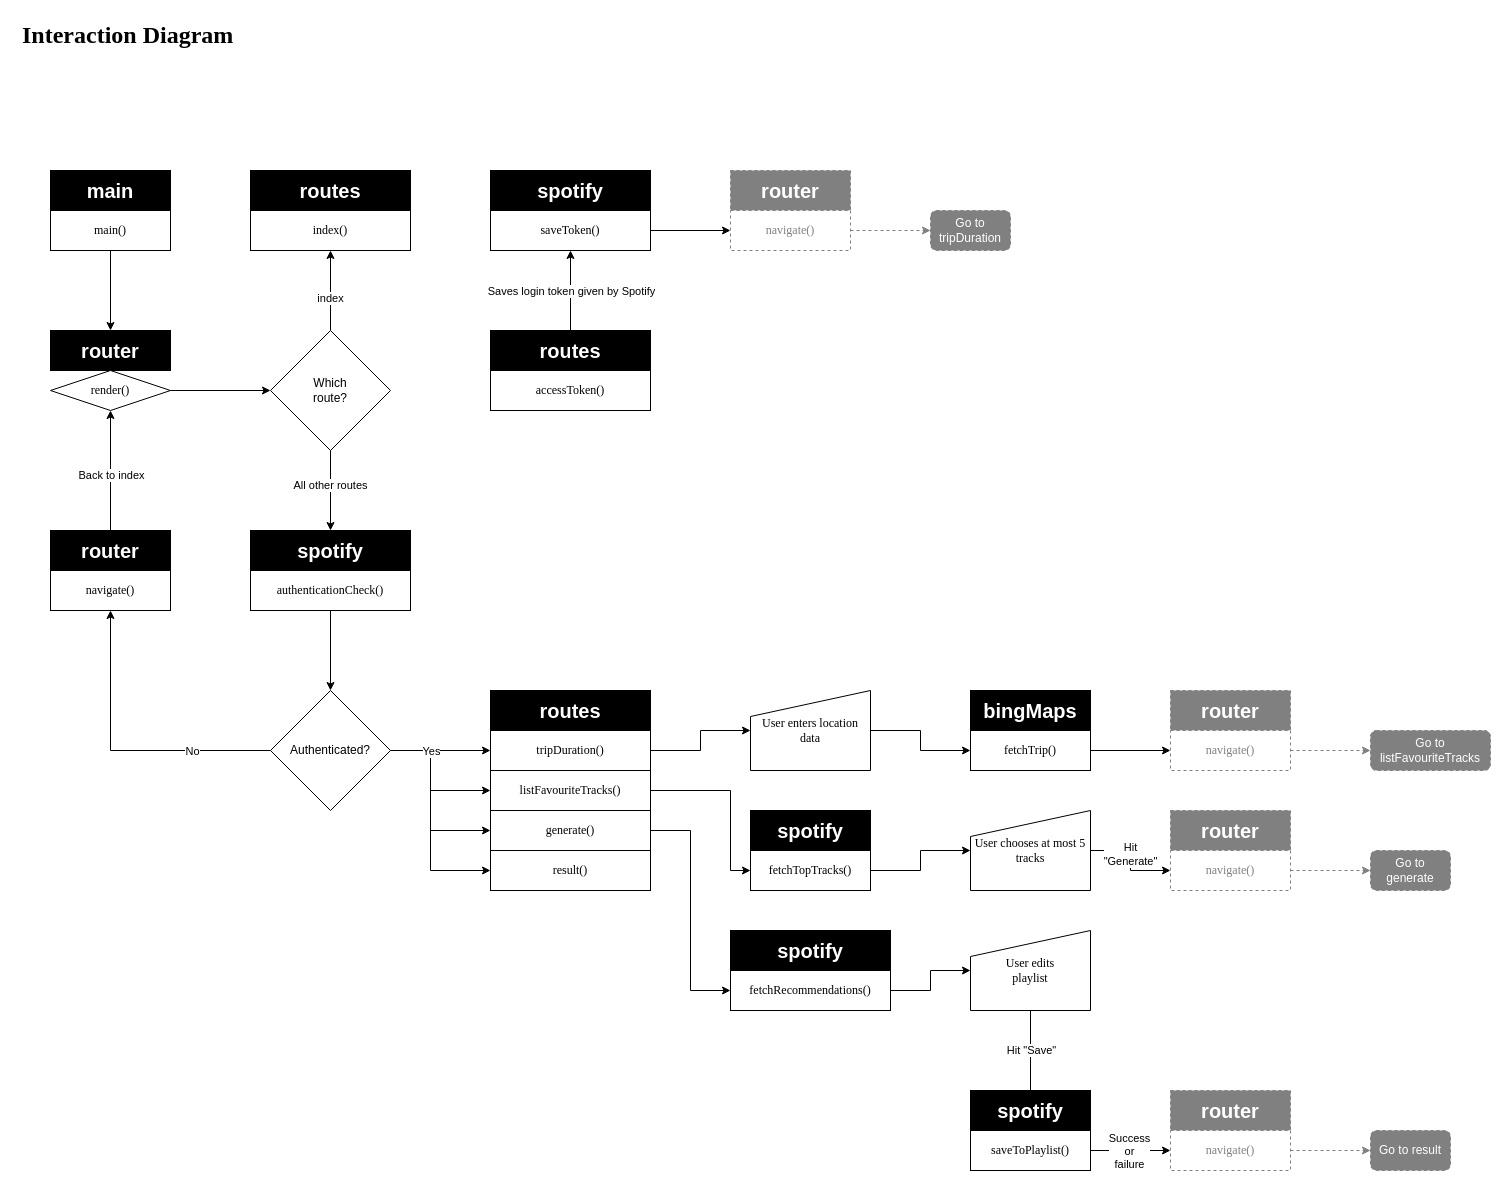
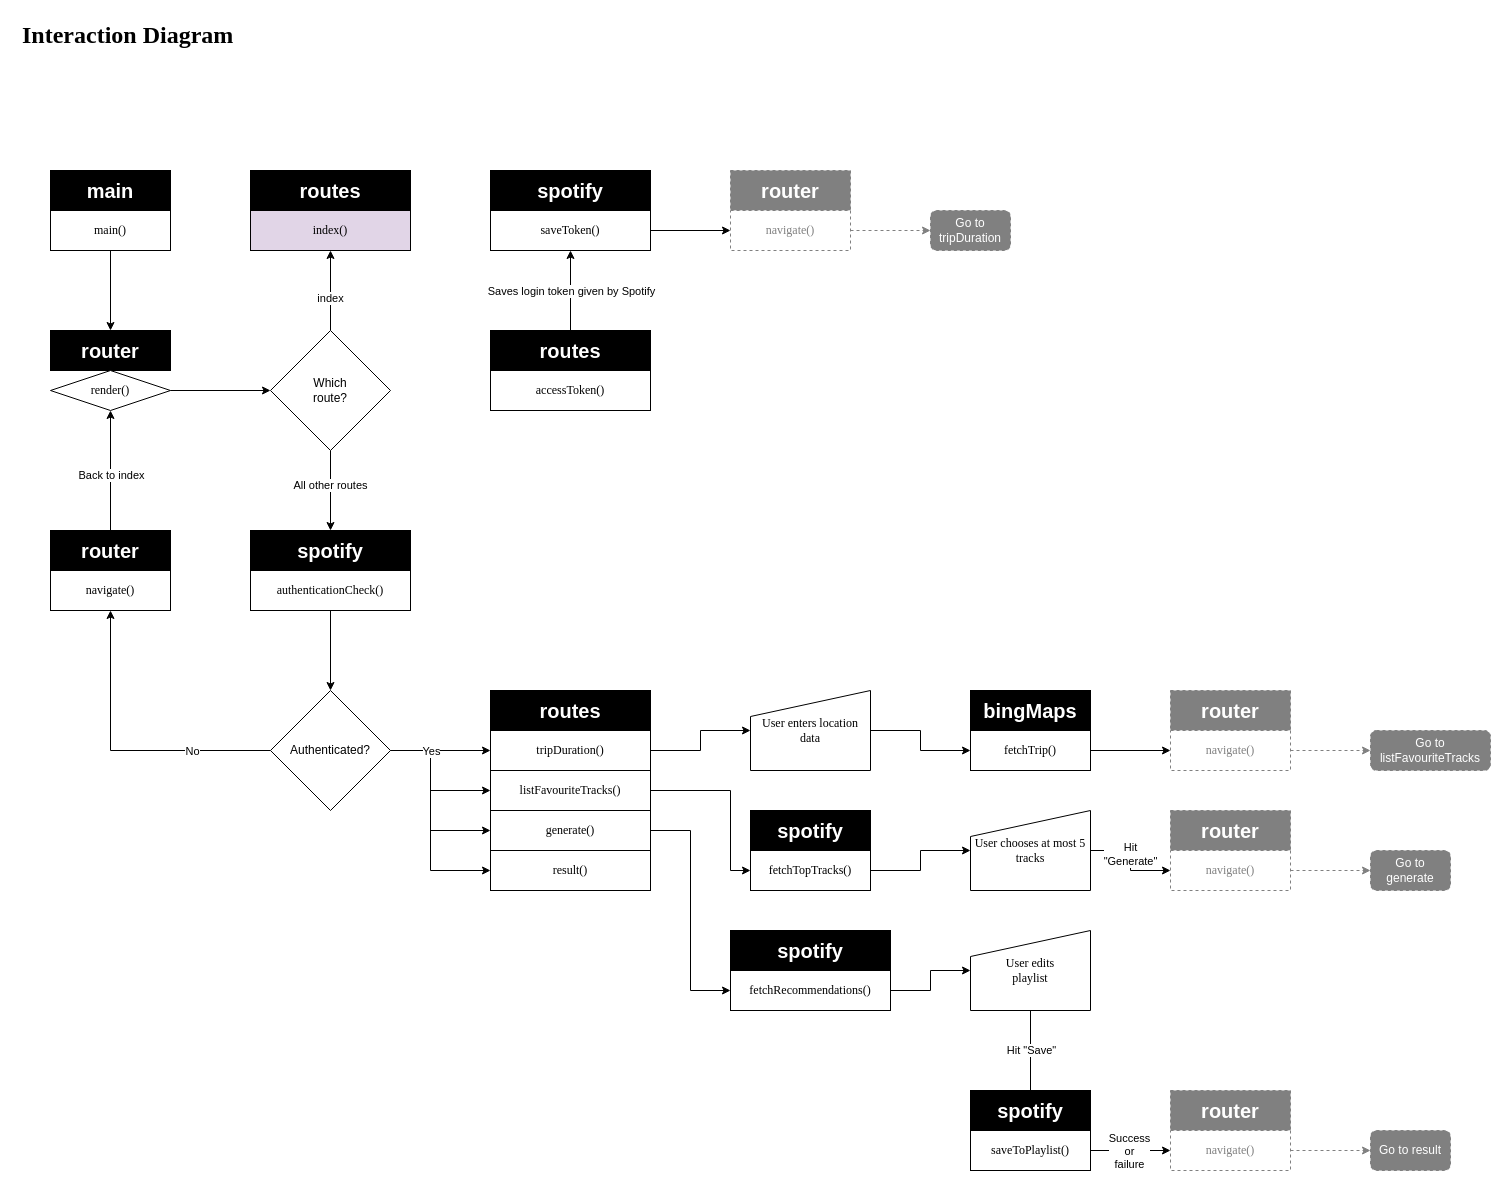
(331, 231) -> (331, 231)
